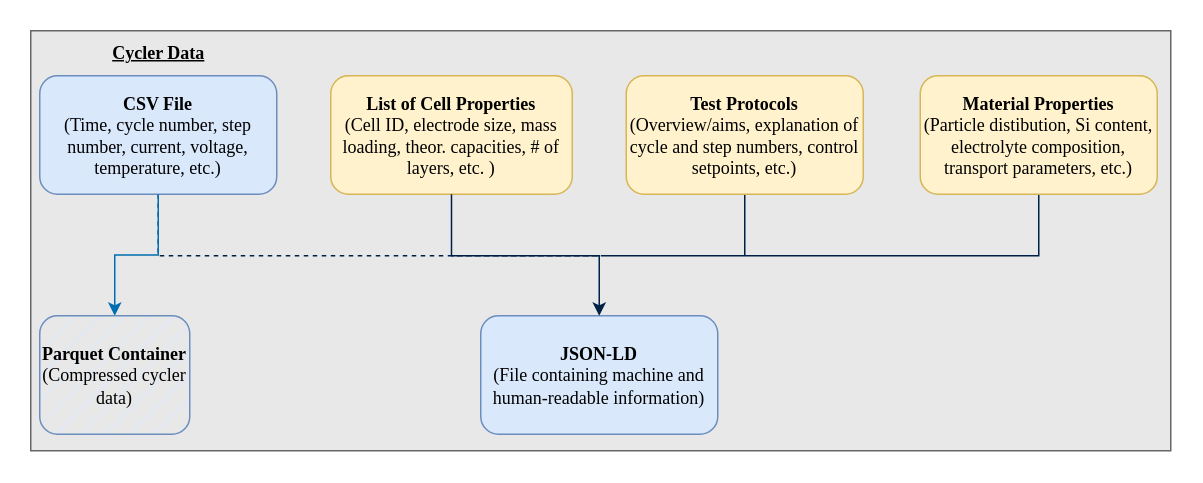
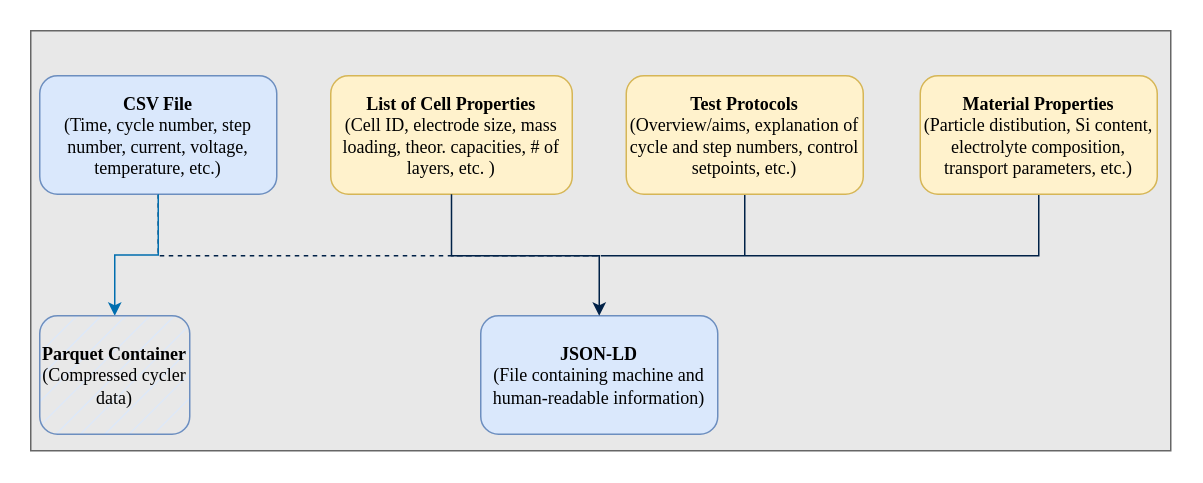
(158, 53) -> none
